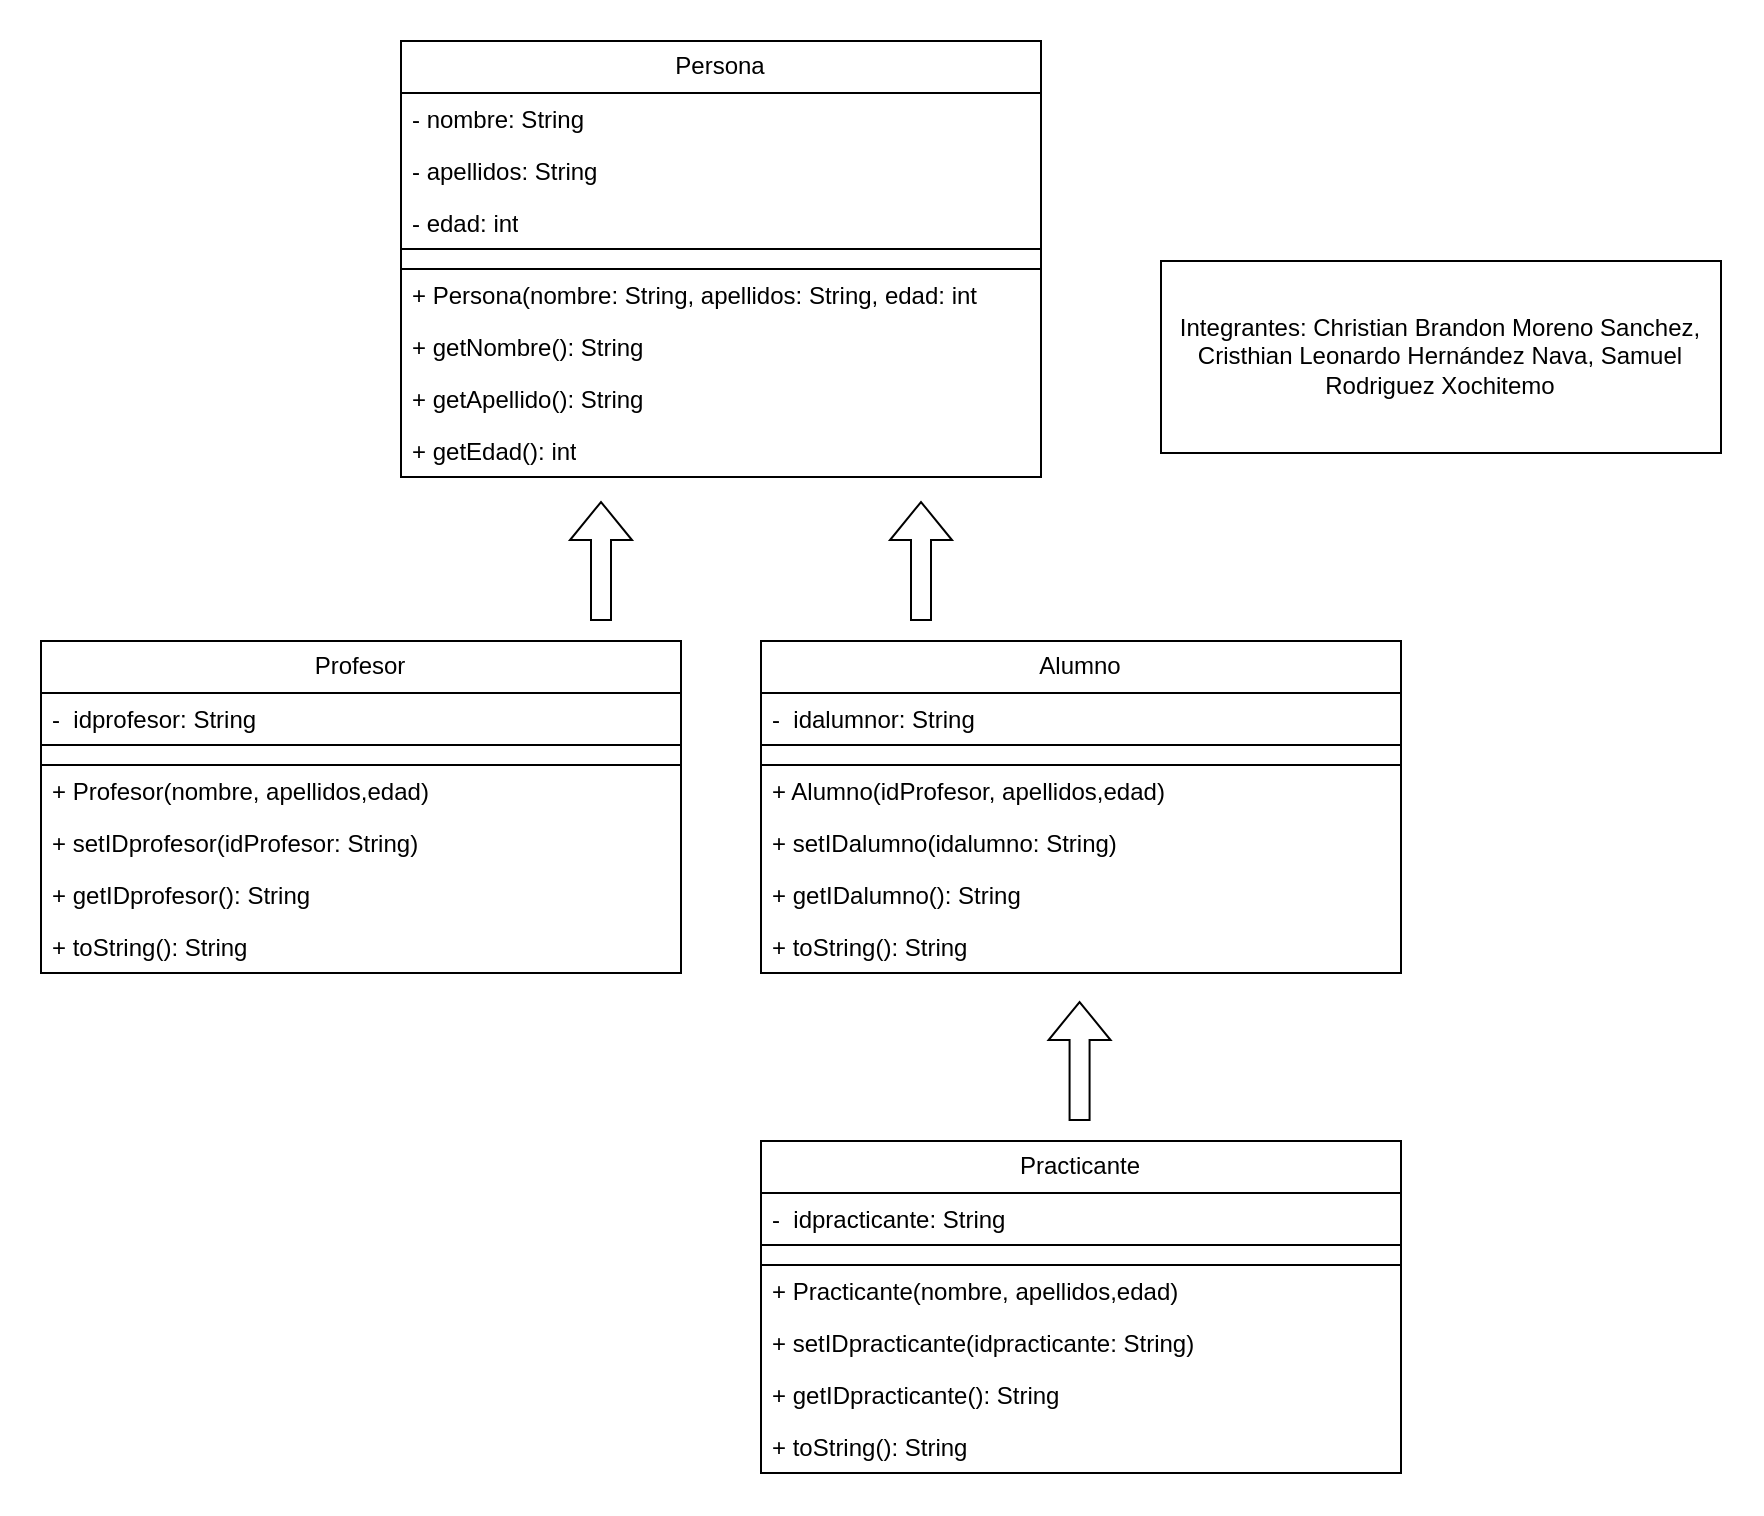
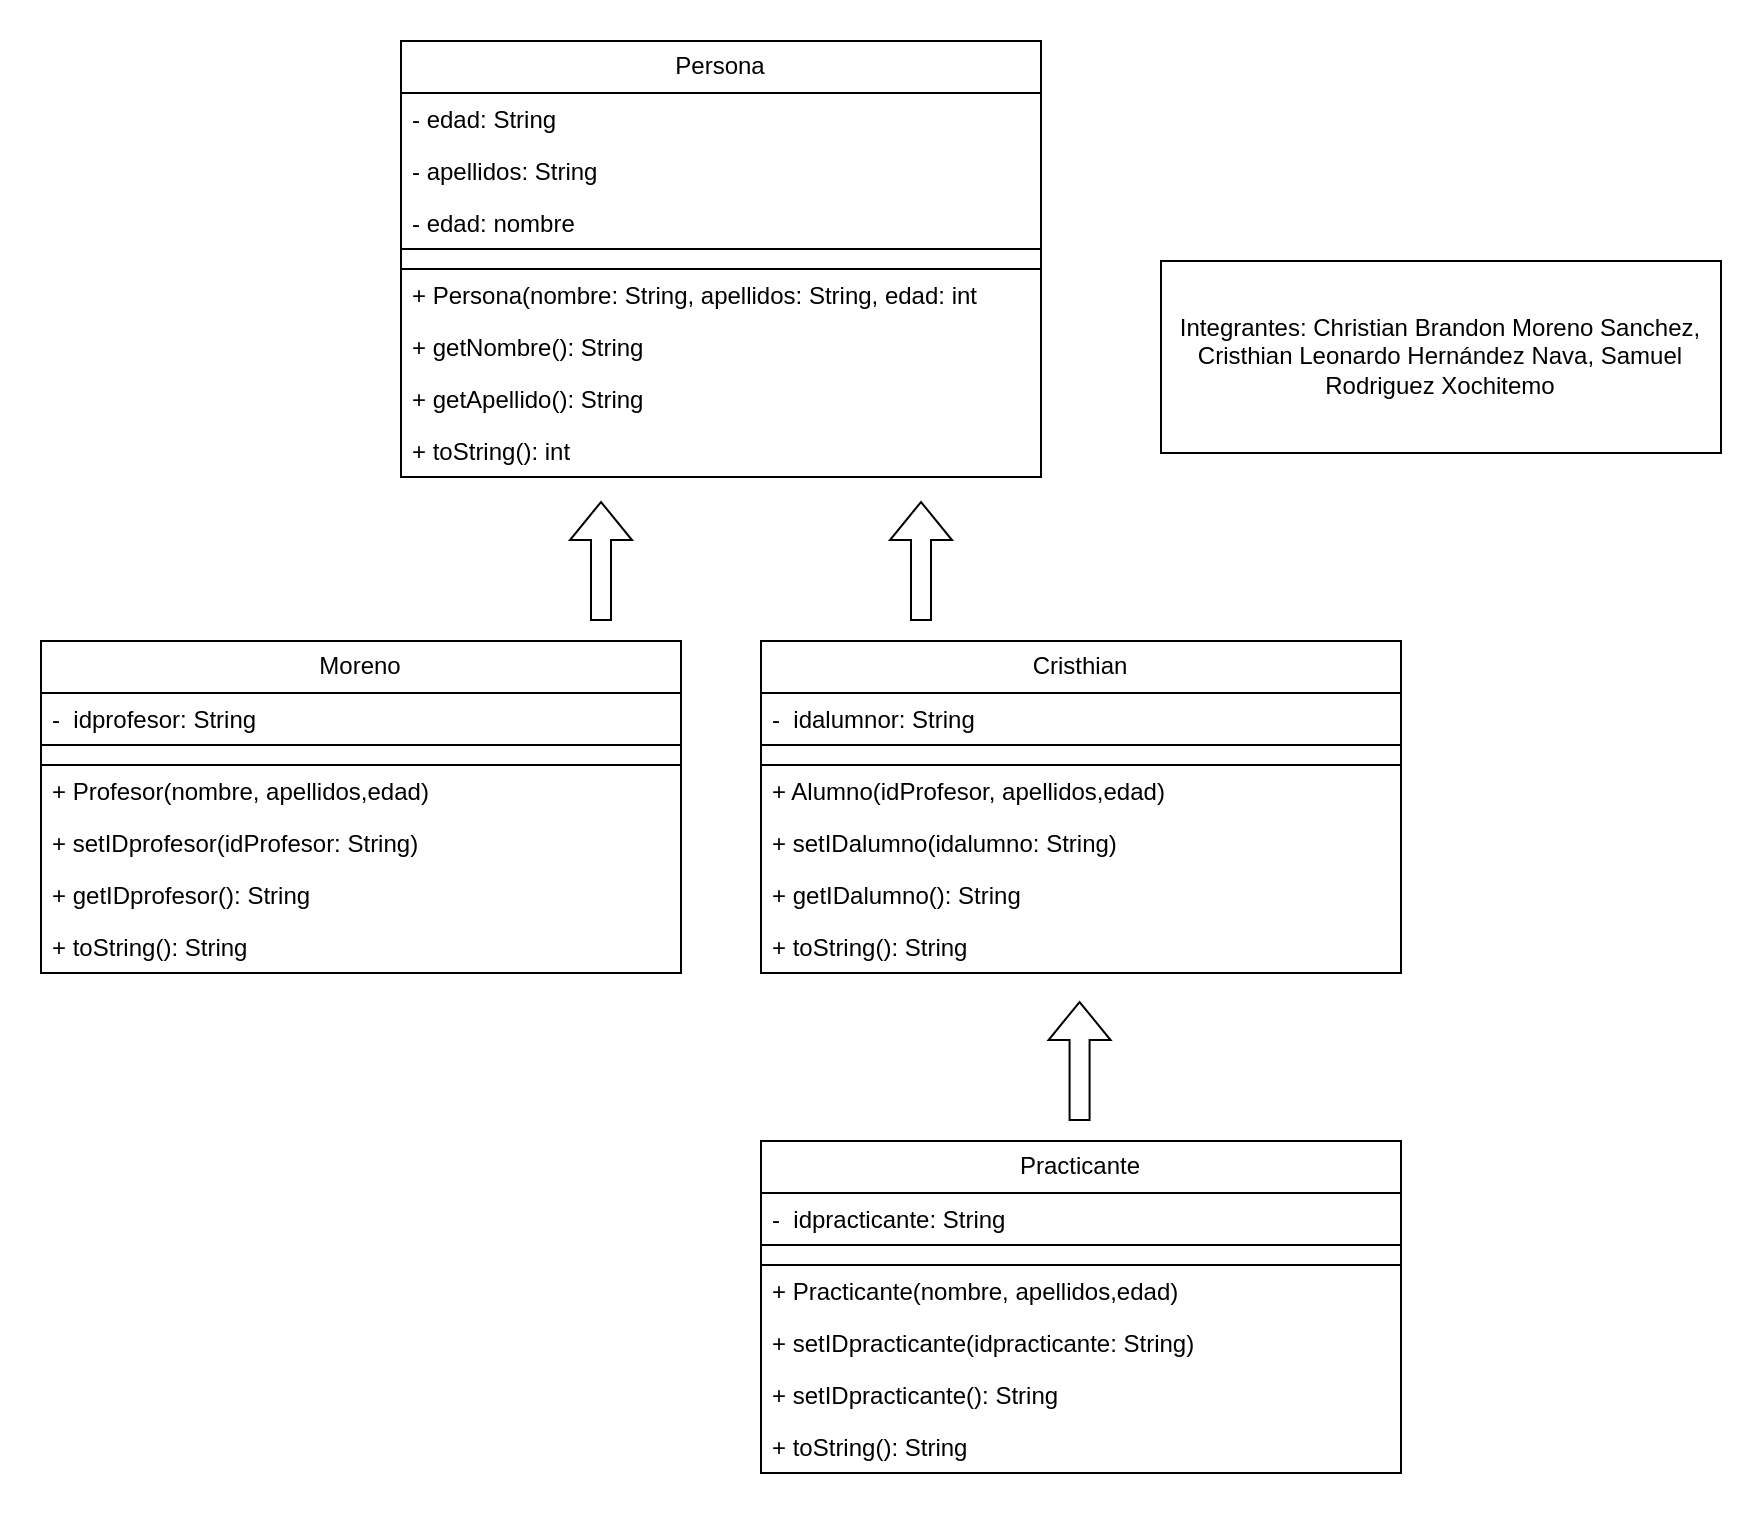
(508, 121) -> (495, 121)
(474, 225) -> (498, 225)
(508, 453) -> (512, 453)
(361, 667) -> (361, 667)
(1081, 667) -> (1081, 667)
(946, 1397) -> (946, 1397)
